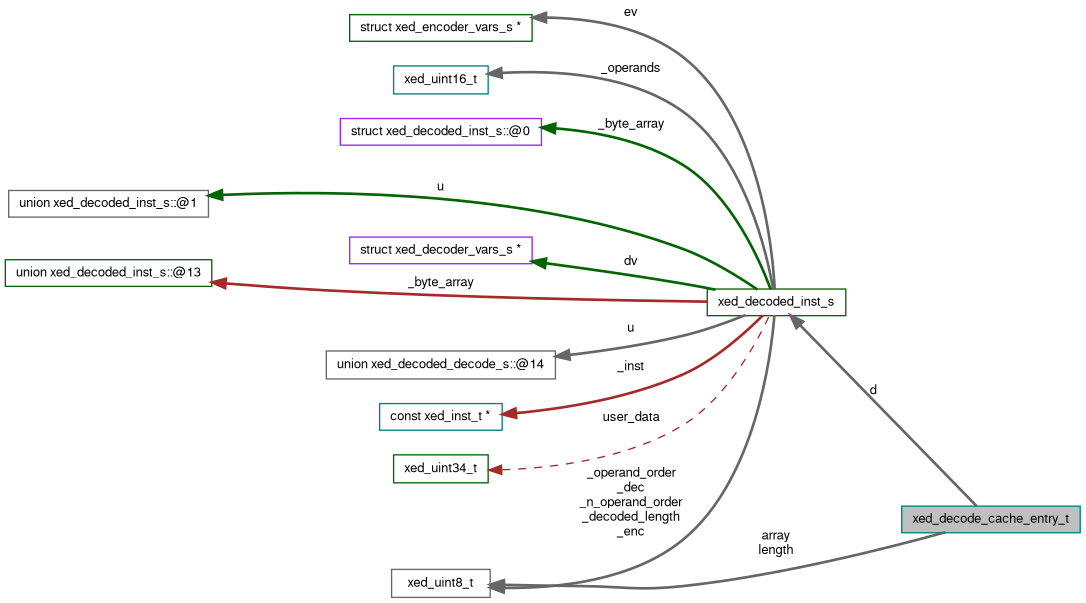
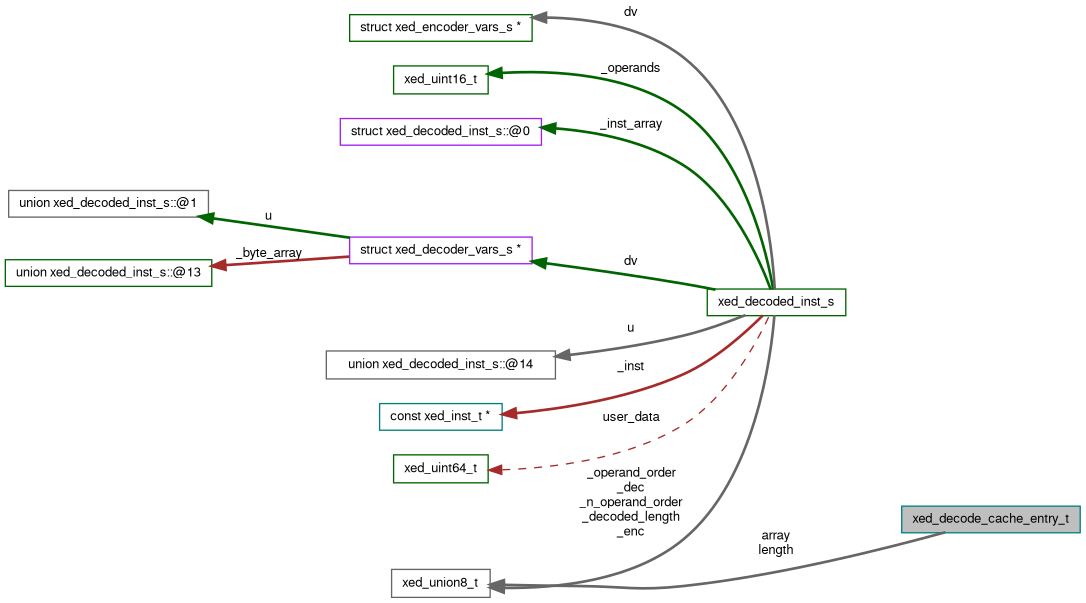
(631, 13) -> (631, 13)
(441, 80) -> (441, 80)
(689, 117) -> (689, 117)
(631, 125) -> (631, 125)
(498, 205) -> (281, 228)
(466, 296) -> (287, 261)
(441, 365) -> (441, 365)
(888, 416) -> none
(441, 469) -> (441, 469)
(441, 583) -> (441, 583)
